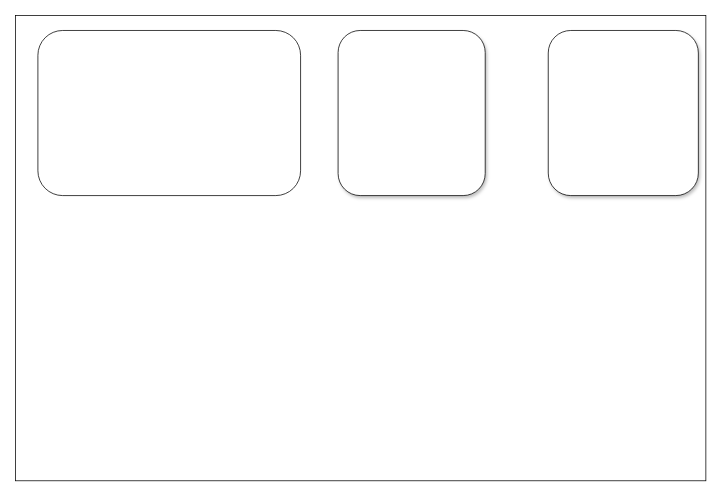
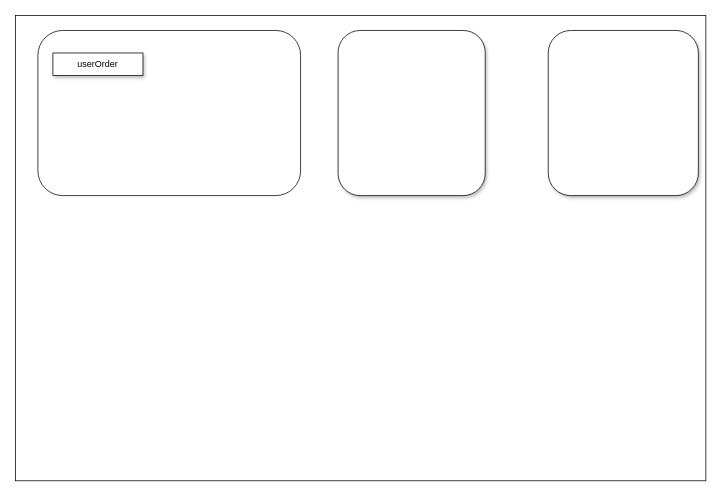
none -> (98, 64)
